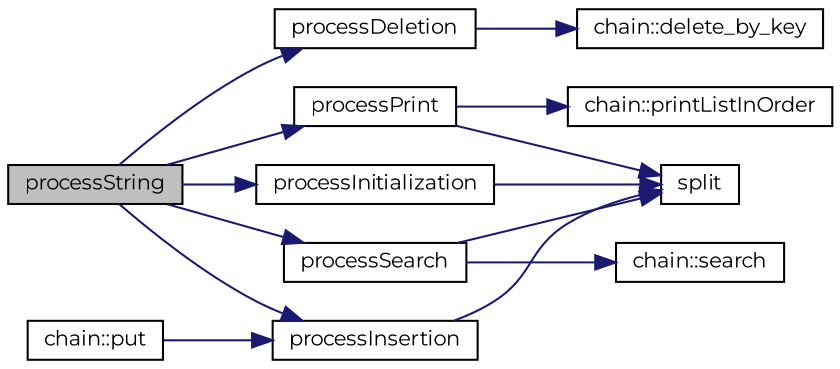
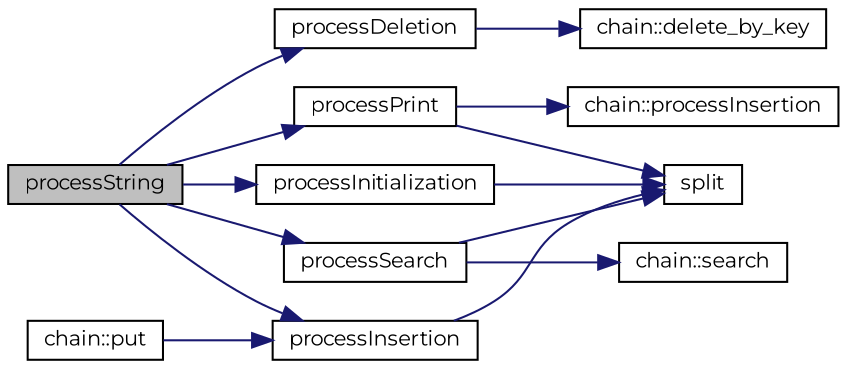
(700, 107) -> (703, 107)
